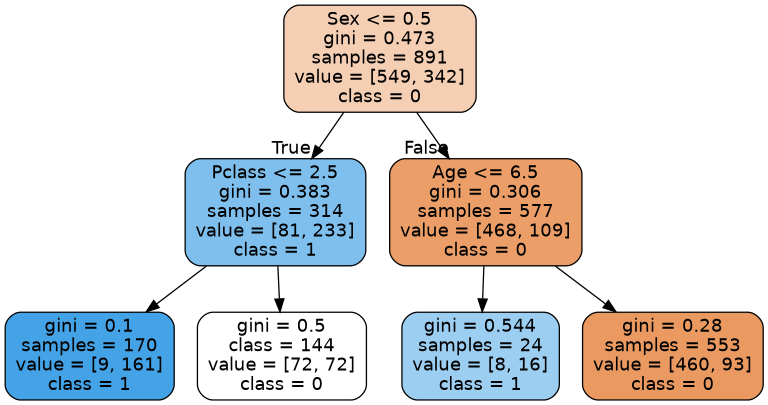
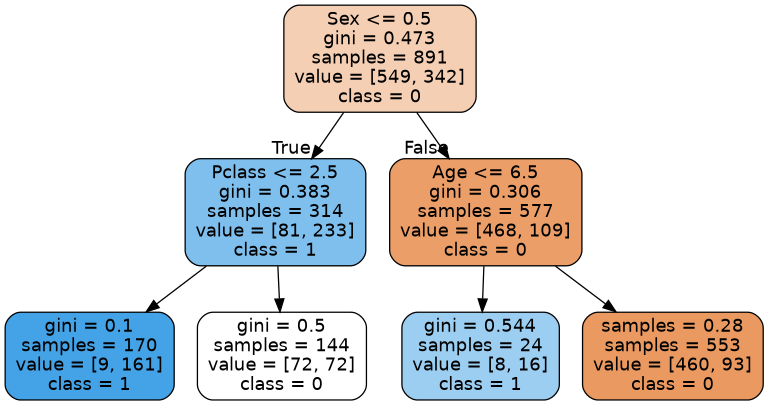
(282, 356) -> (282, 356)
(673, 356) -> (673, 356)
